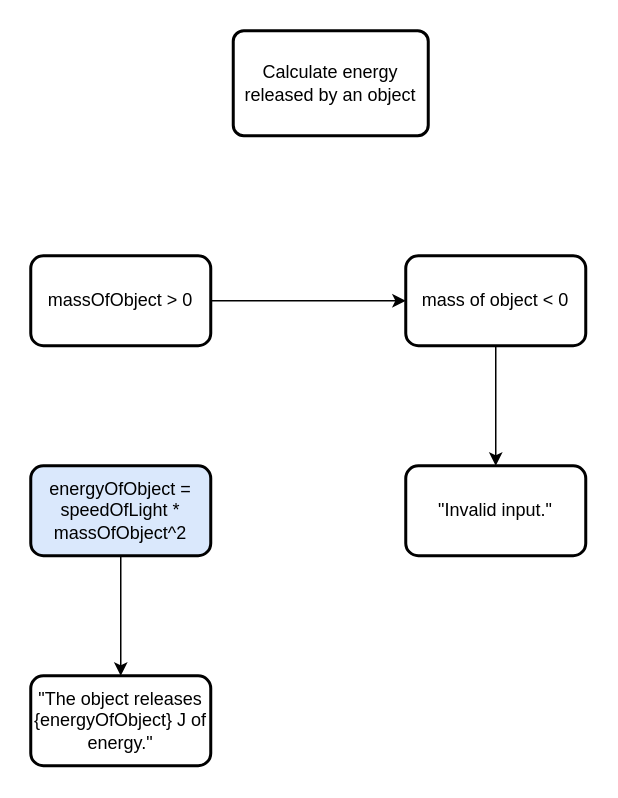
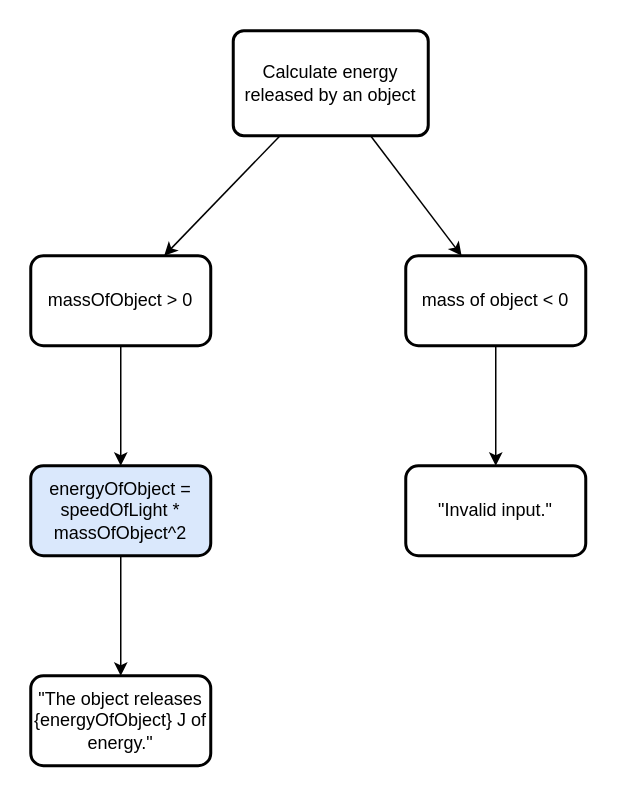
none -> (226, 192)
none -> (413, 192)
(303, 301) -> (121, 401)
